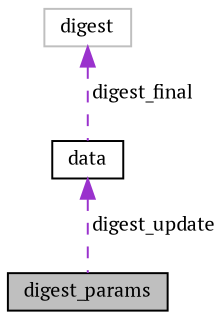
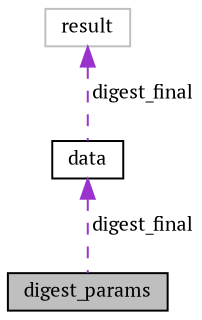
(88, 28) -> (88, 28)
(152, 226) -> (141, 226)
